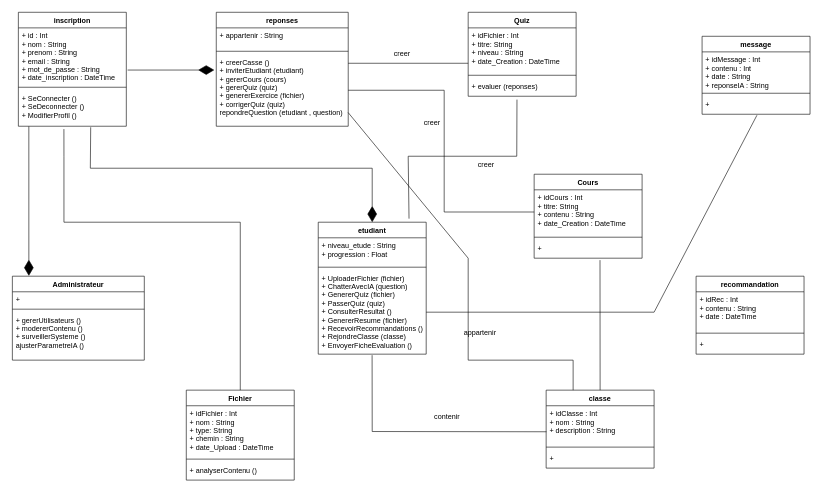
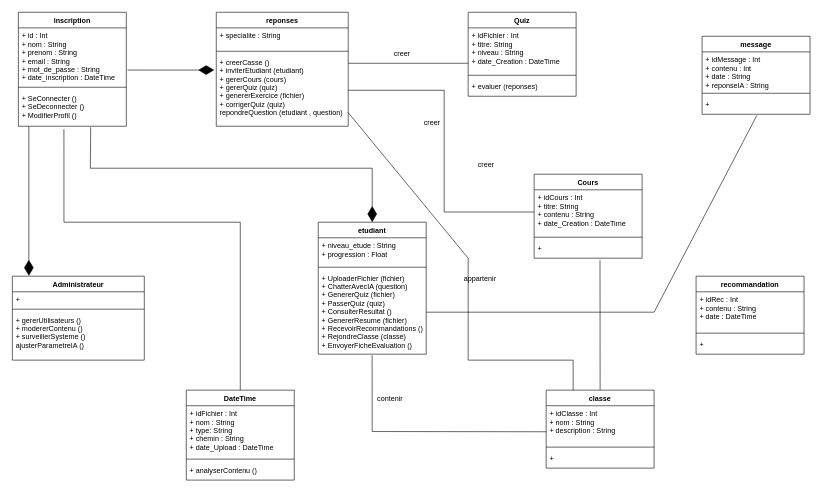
(256, 36) -> (254, 36)
(460, 156) -> none
(480, 333) -> (480, 279)
(240, 398) -> (240, 398)
(447, 417) -> (390, 399)
